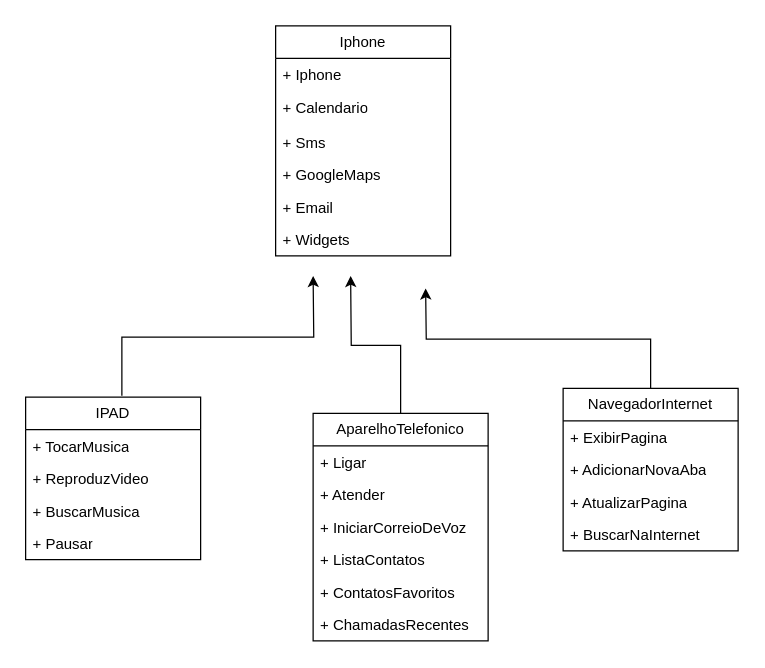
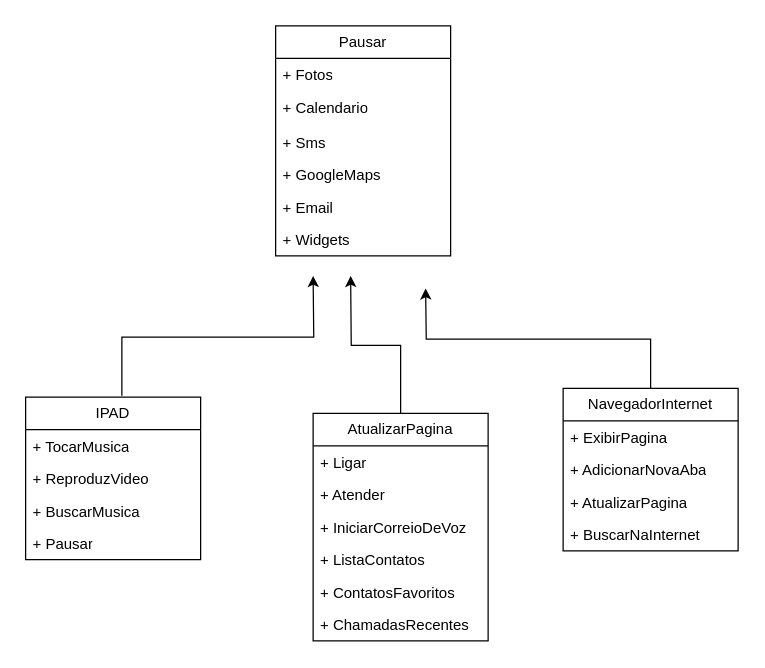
(363, 42) -> (363, 42)
(317, 76) -> (313, 76)
(401, 429) -> (401, 429)
